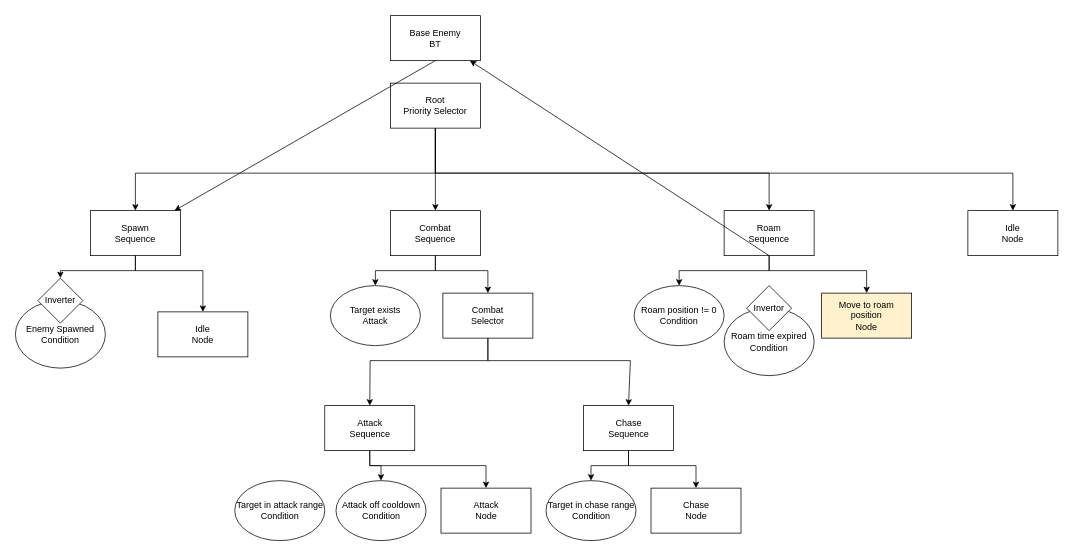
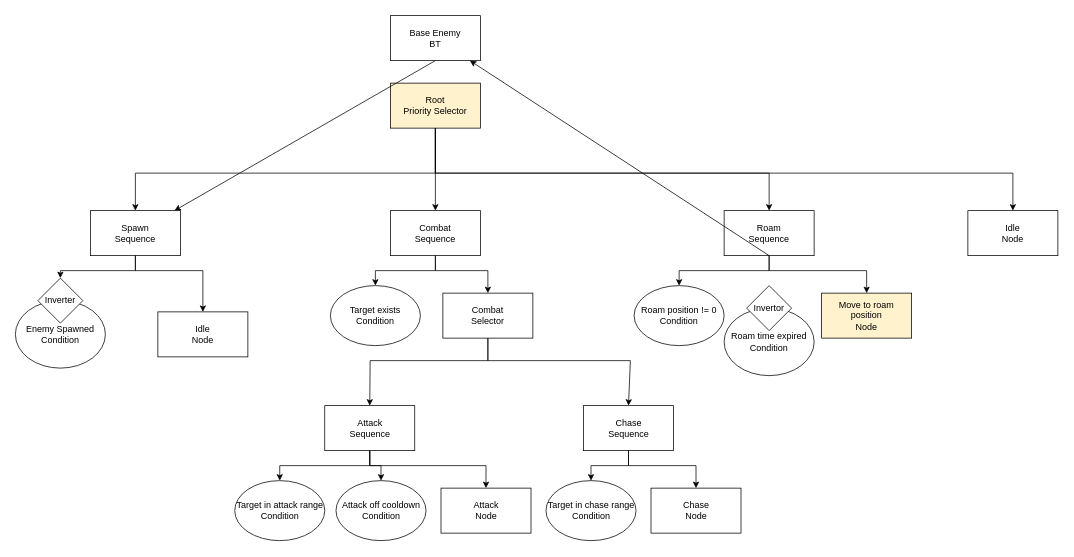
(435, 105) -> (435, 105)
(375, 315) -> (375, 315)
none -> (319, 465)
